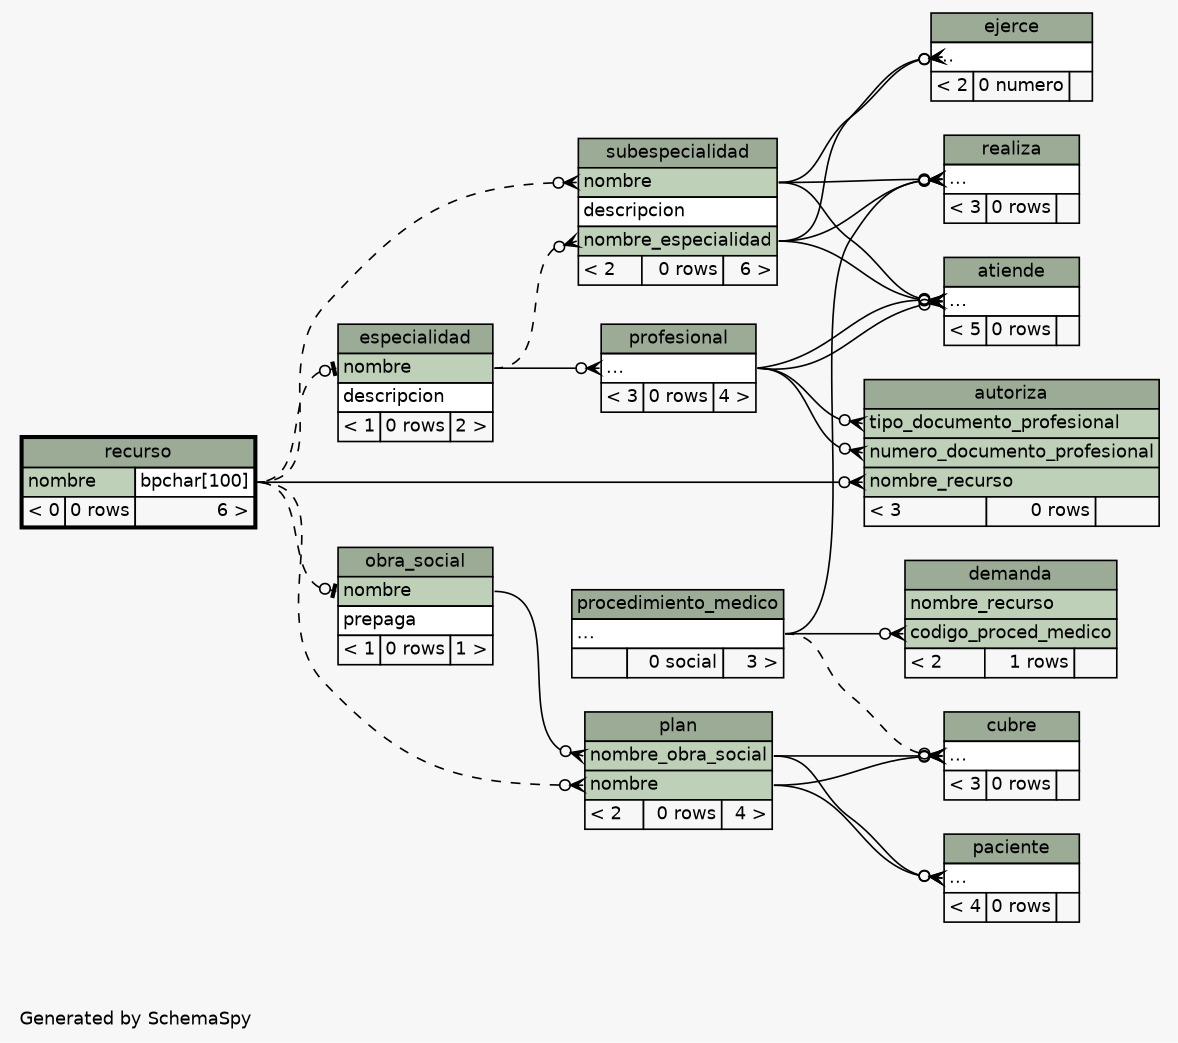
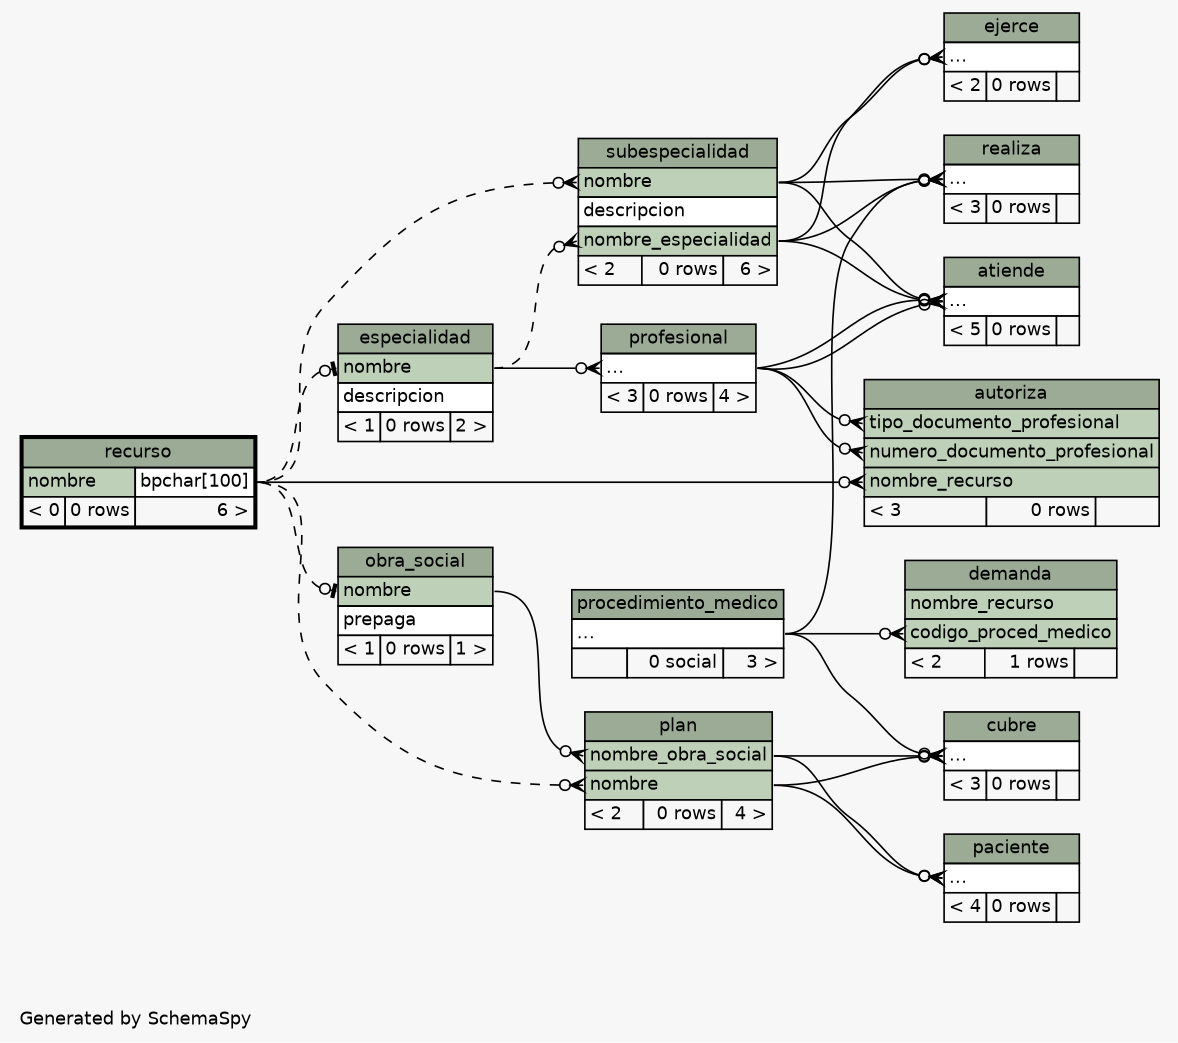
(1021, 86) -> (1021, 86)
(849, 694) -> (849, 694)
